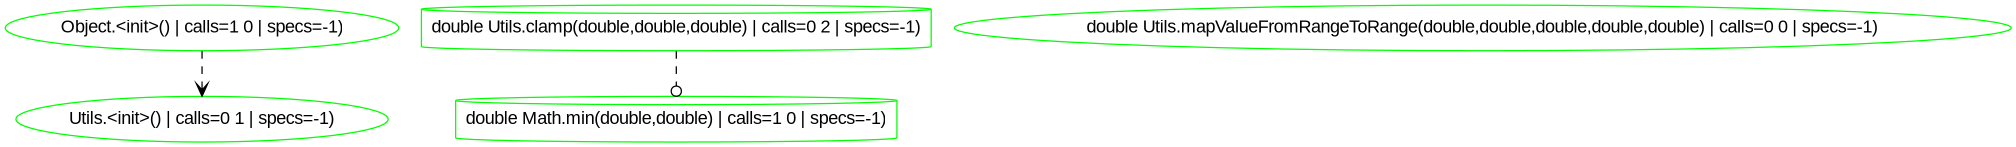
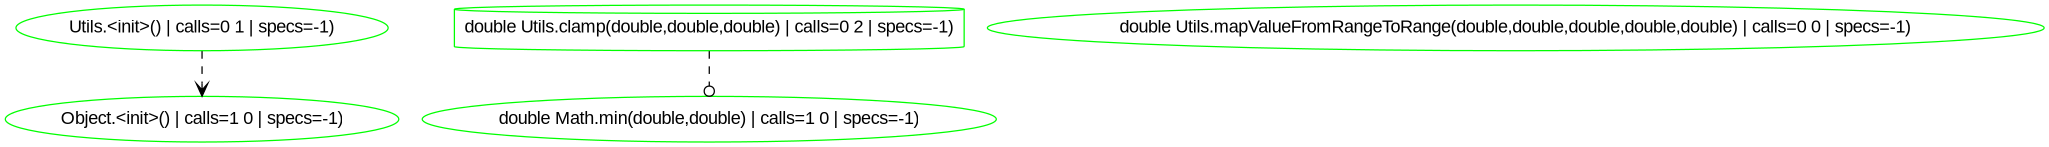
(202, 67) -> (202, 67)
(676, 119) -> (709, 119)
